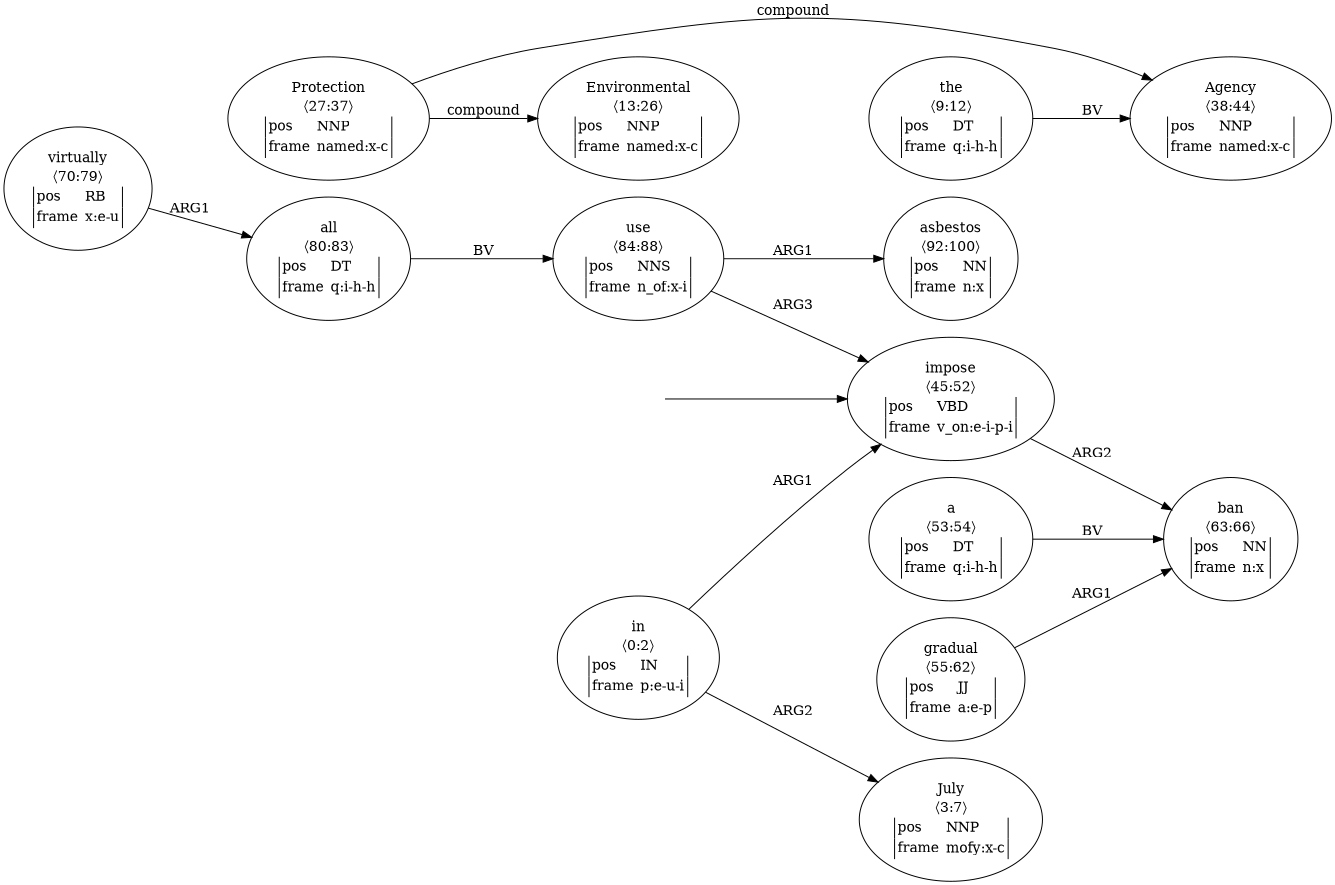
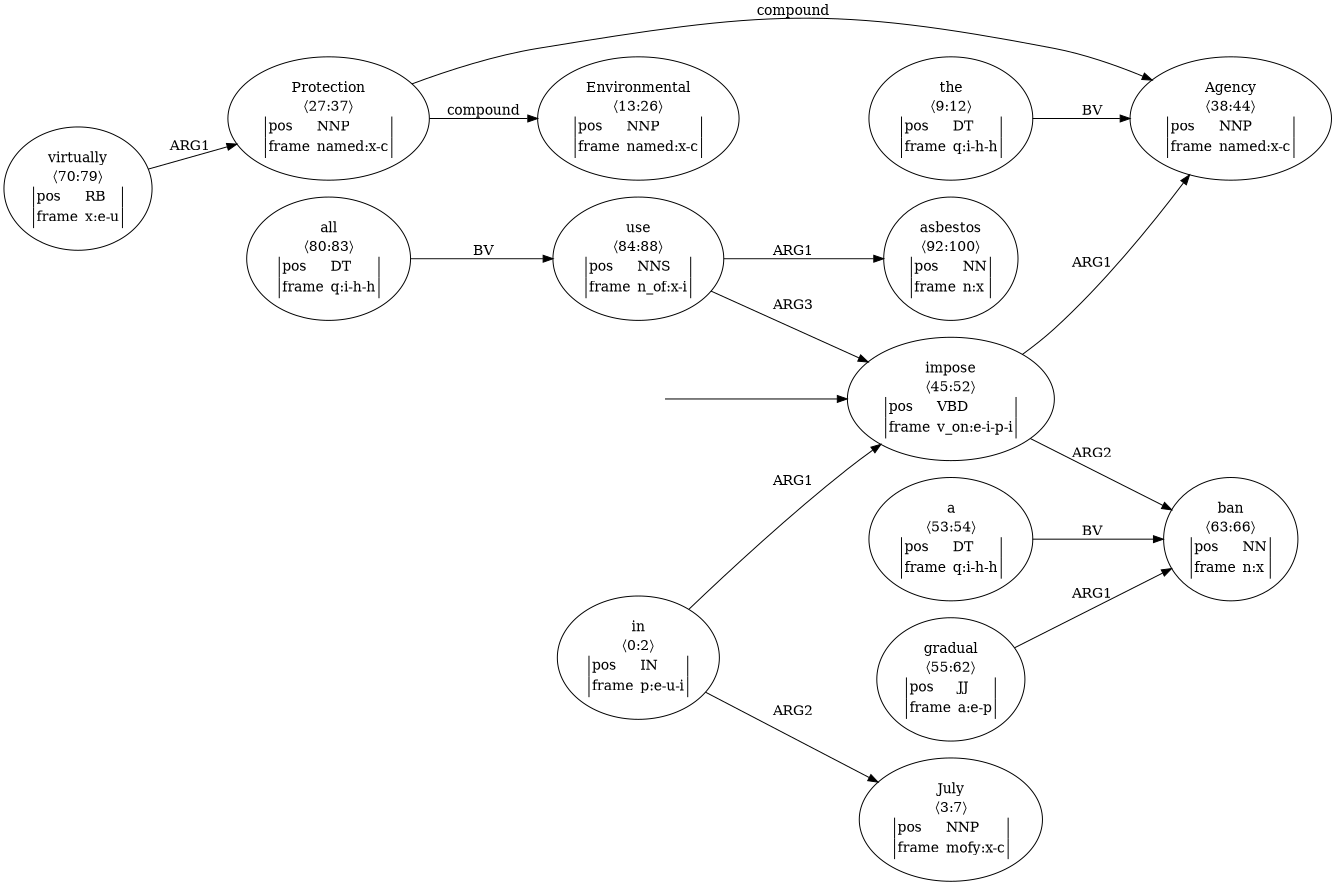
(195, 221) -> (188, 158)
none -> (1108, 274)
